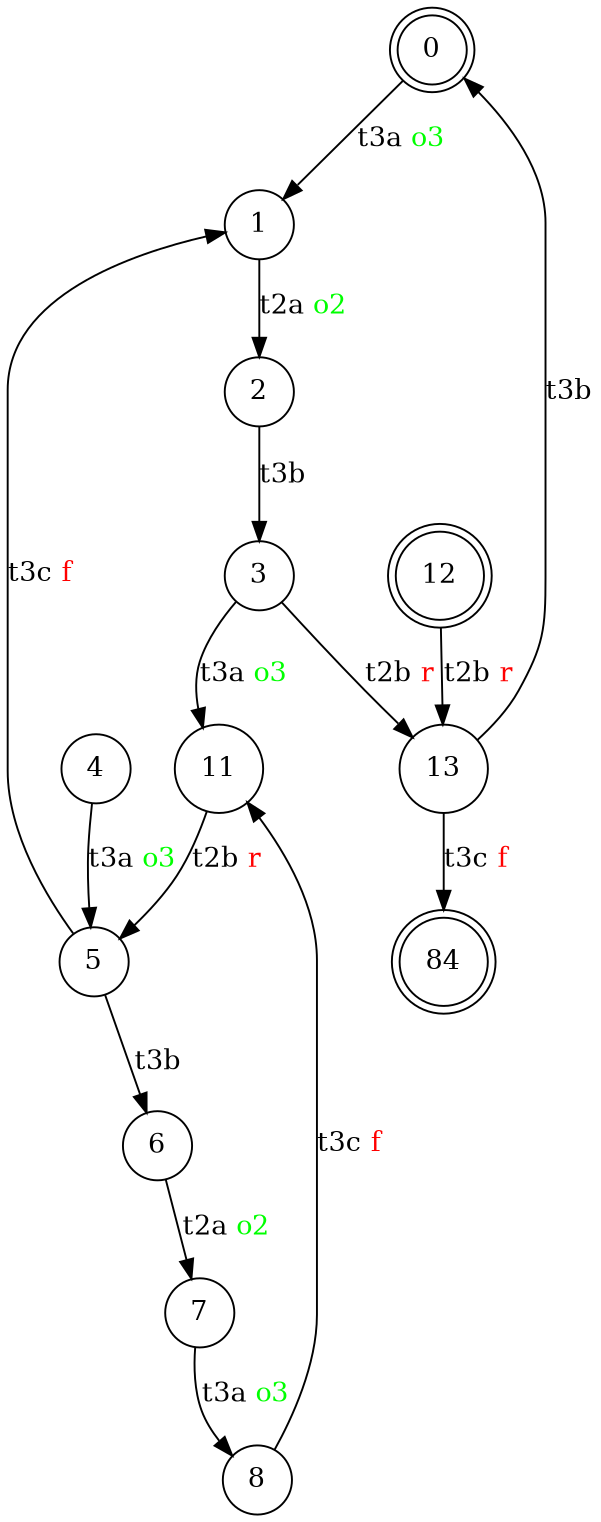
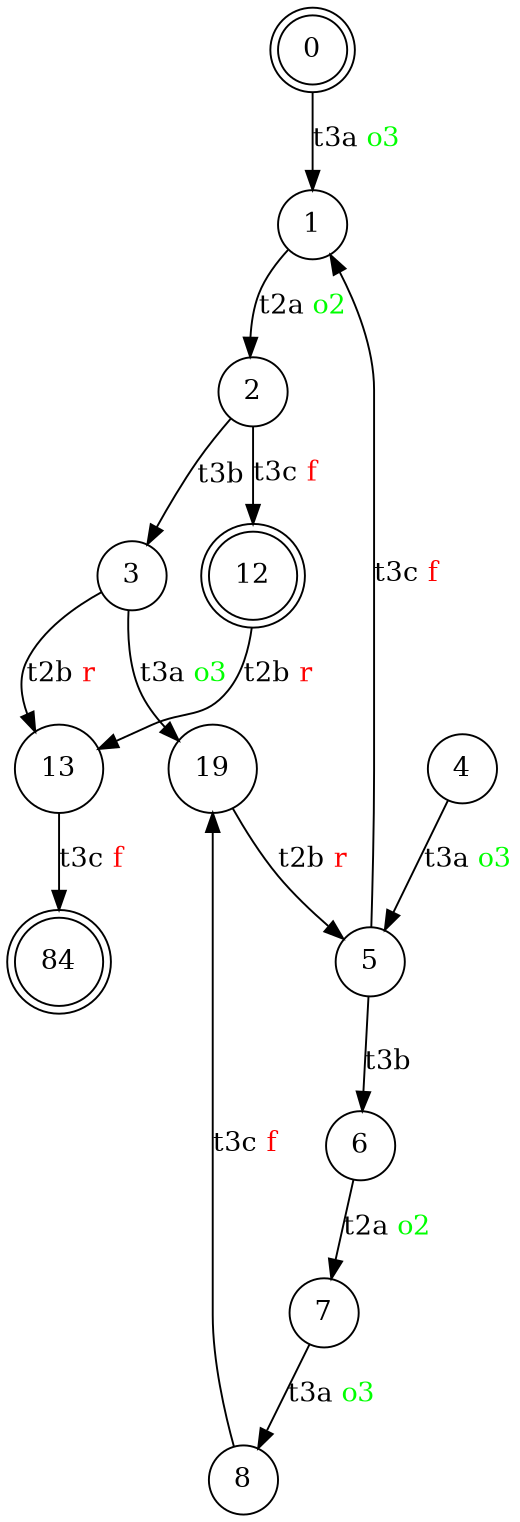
(546, 416) -> none
none -> (253, 466)
(219, 769) -> (213, 769)
